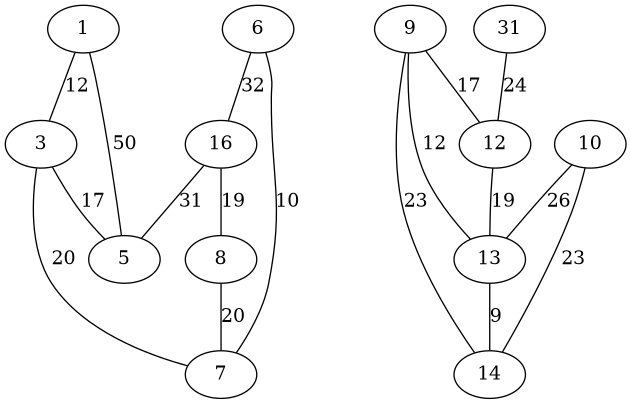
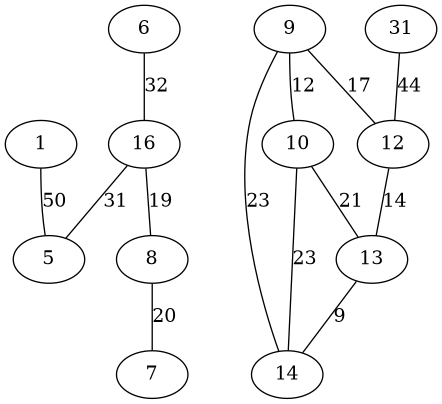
(516, 87) -> (410, 87)
(41, 144) -> none
(418, 154) -> (291, 87)
(504, 202) -> (395, 202)
(559, 202) -> (351, 202)
(276, 206) -> none
